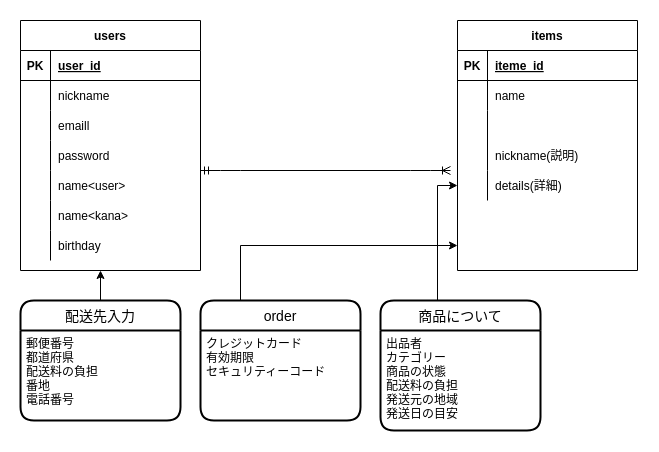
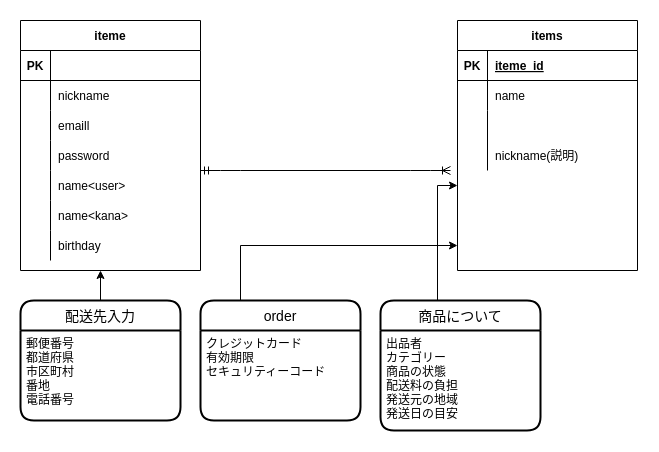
(110, 36) -> (110, 36)
(126, 66) -> none
(563, 186) -> none
(50, 344) -> (50, 344)
